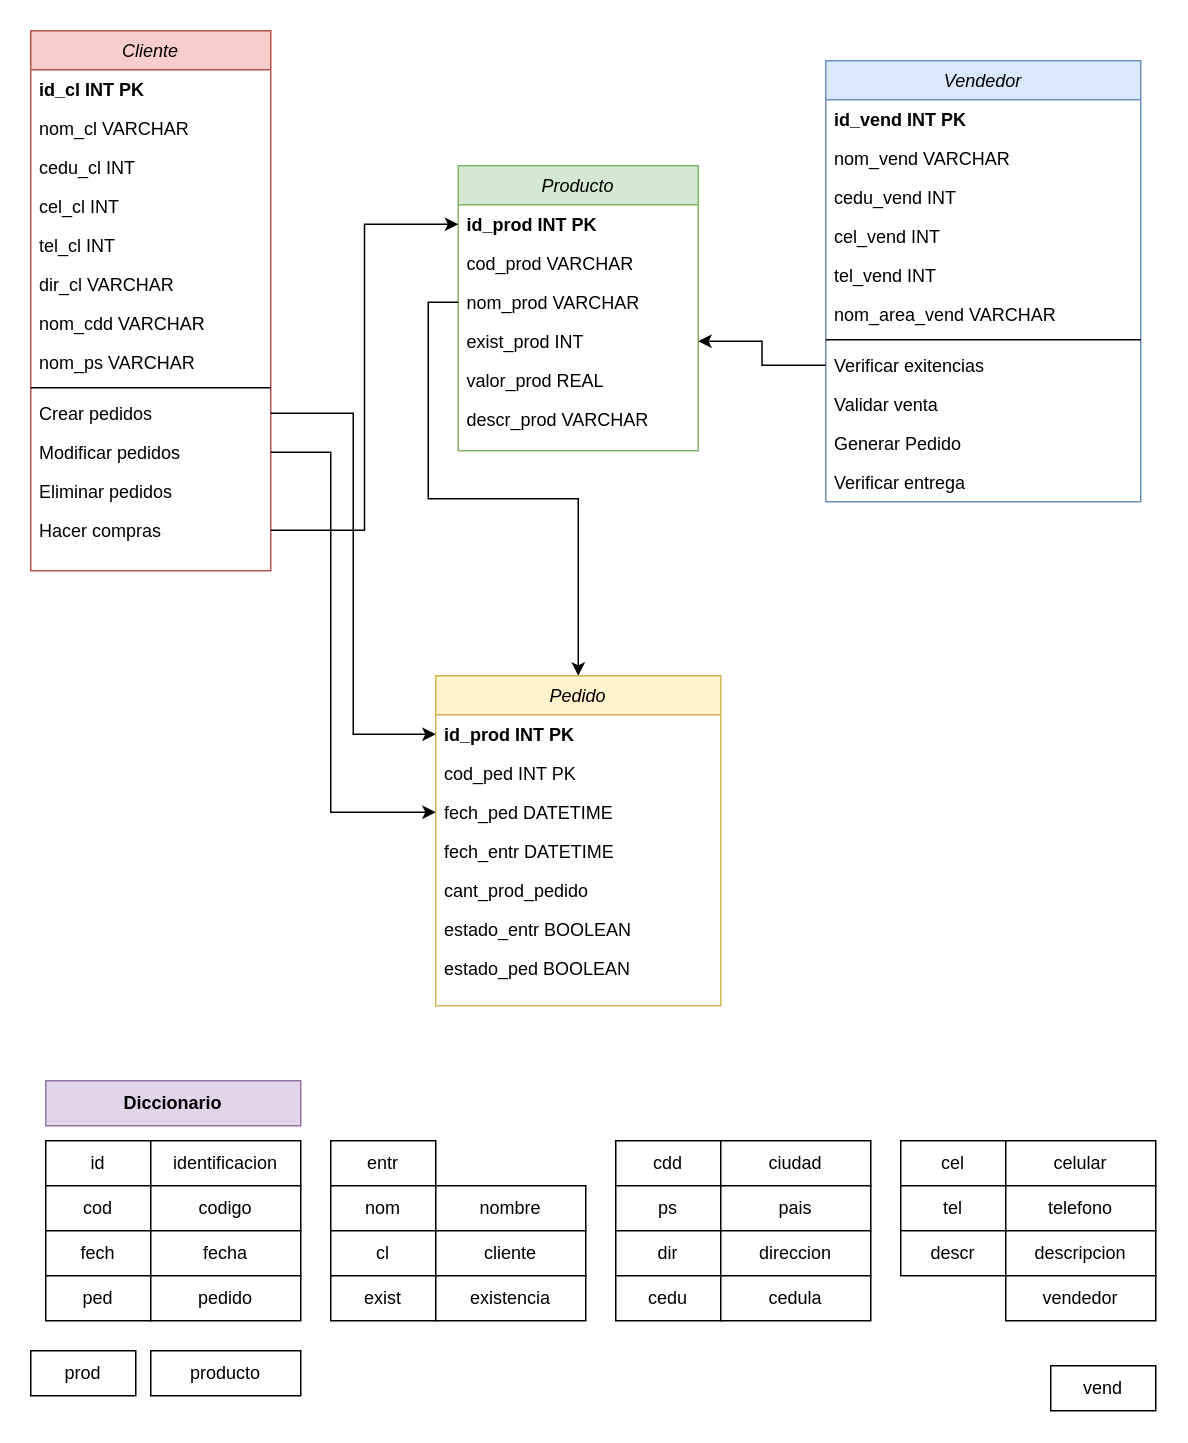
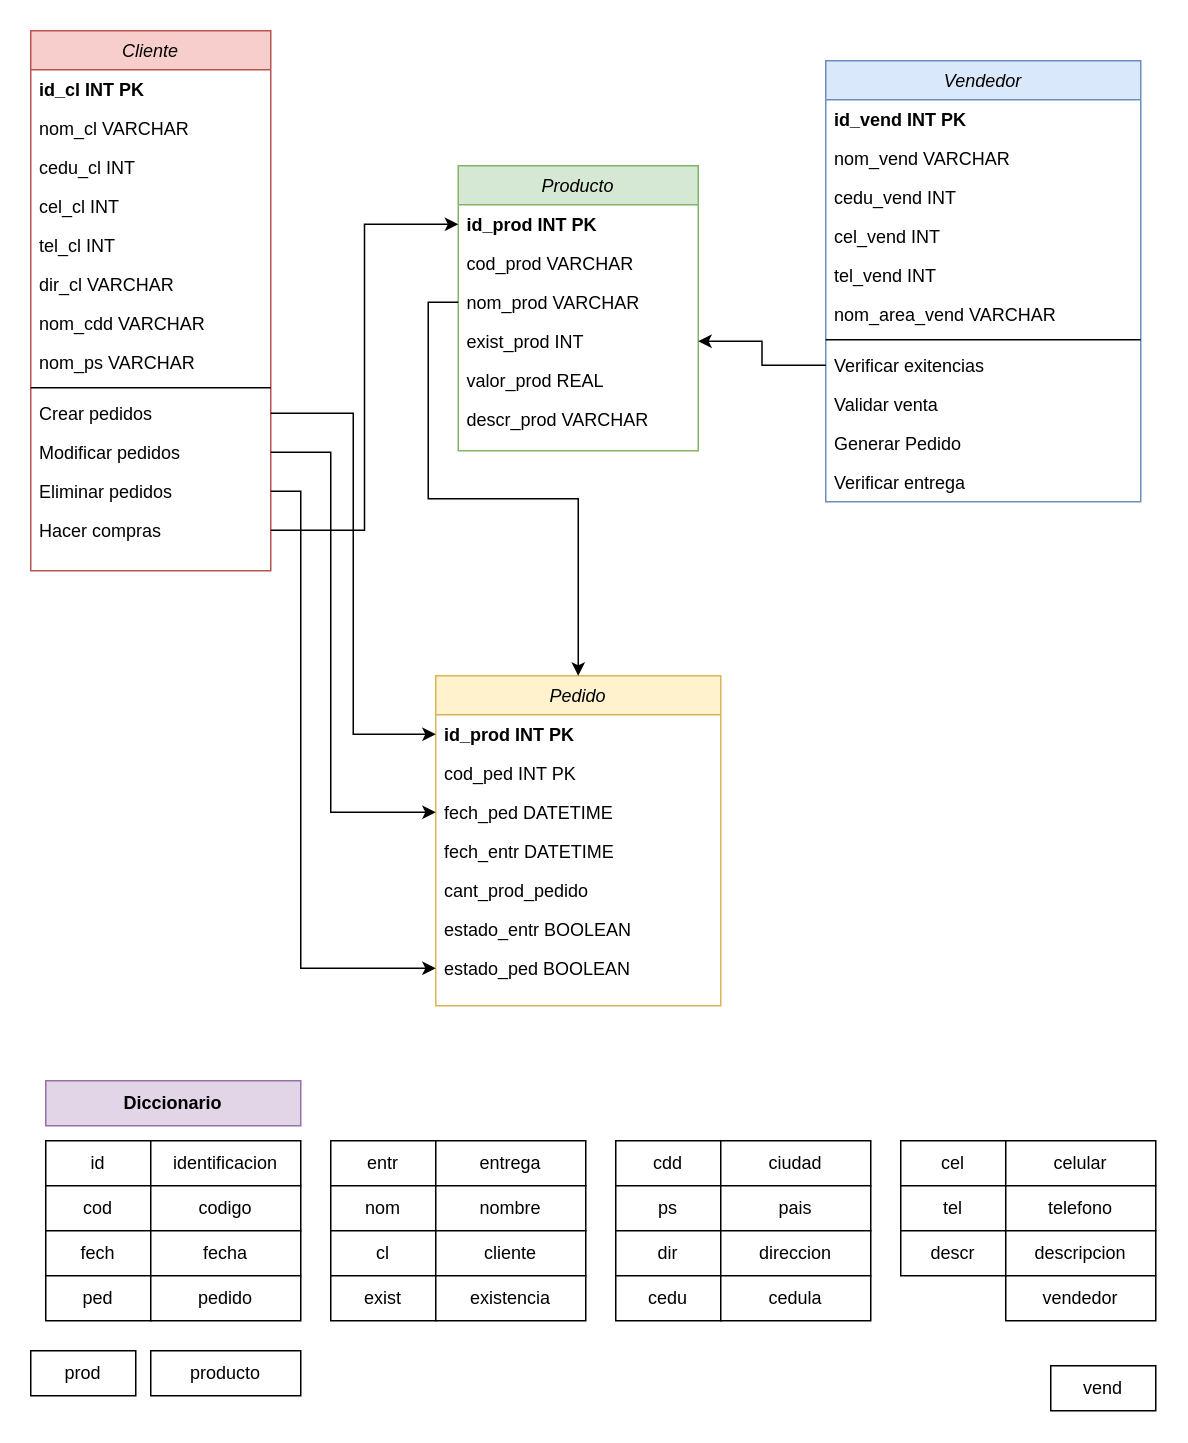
none -> (301, 777)
none -> (511, 1163)
